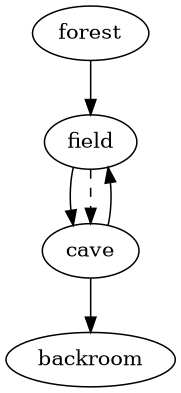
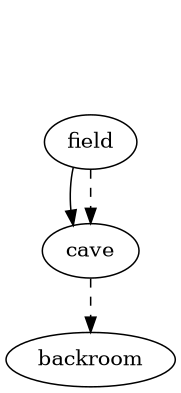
(91, 33) -> none
(111, 204) -> none
(91, 298) -> (91, 298)
